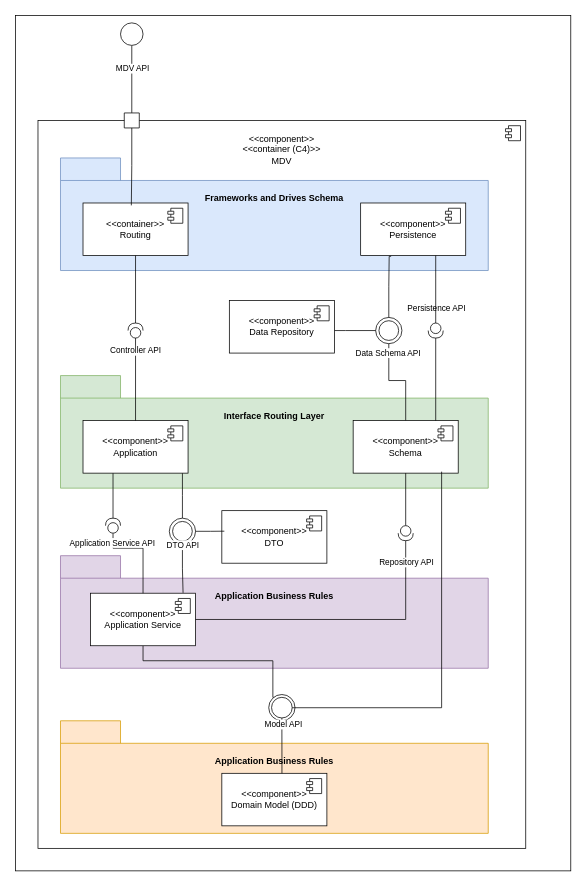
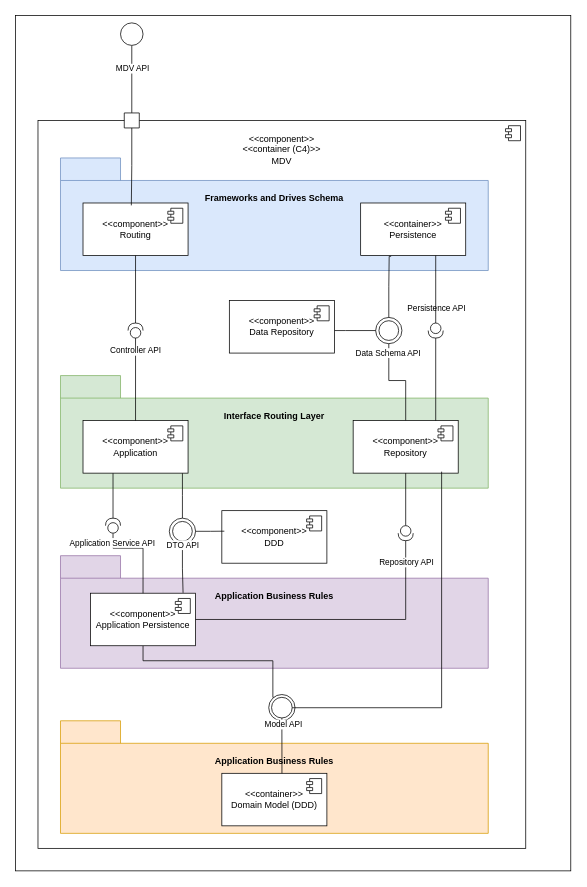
(135, 229) -> (135, 229)
(413, 229) -> (413, 229)
(405, 447) -> (405, 447)
(274, 537) -> (274, 537)
(143, 619) -> (143, 619)
(274, 799) -> (274, 799)
